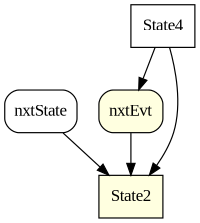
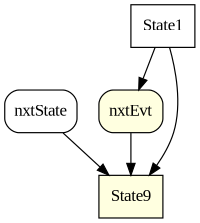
(163, 26) -> (163, 26)
(131, 197) -> (131, 197)
